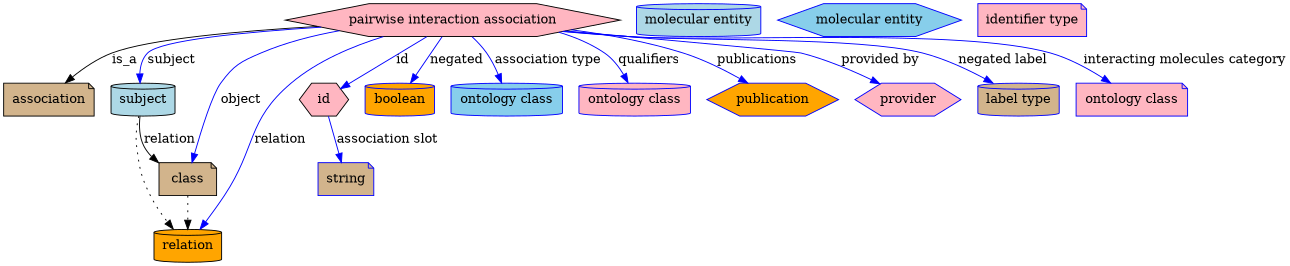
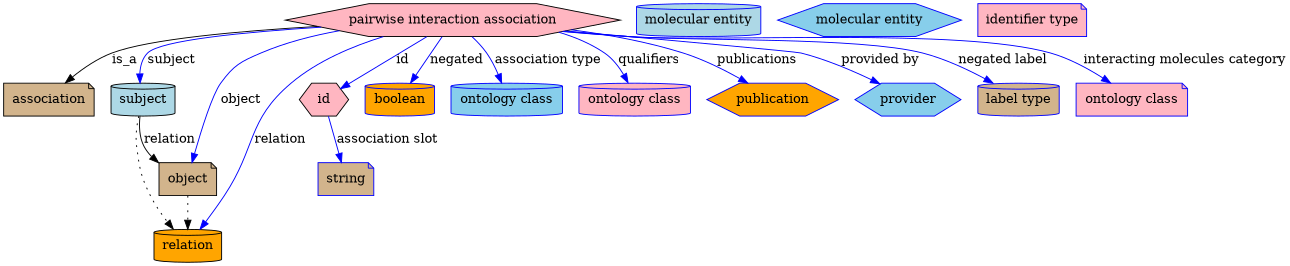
(908, 100) -> (908, 100)
(188, 179) -> (188, 179)
